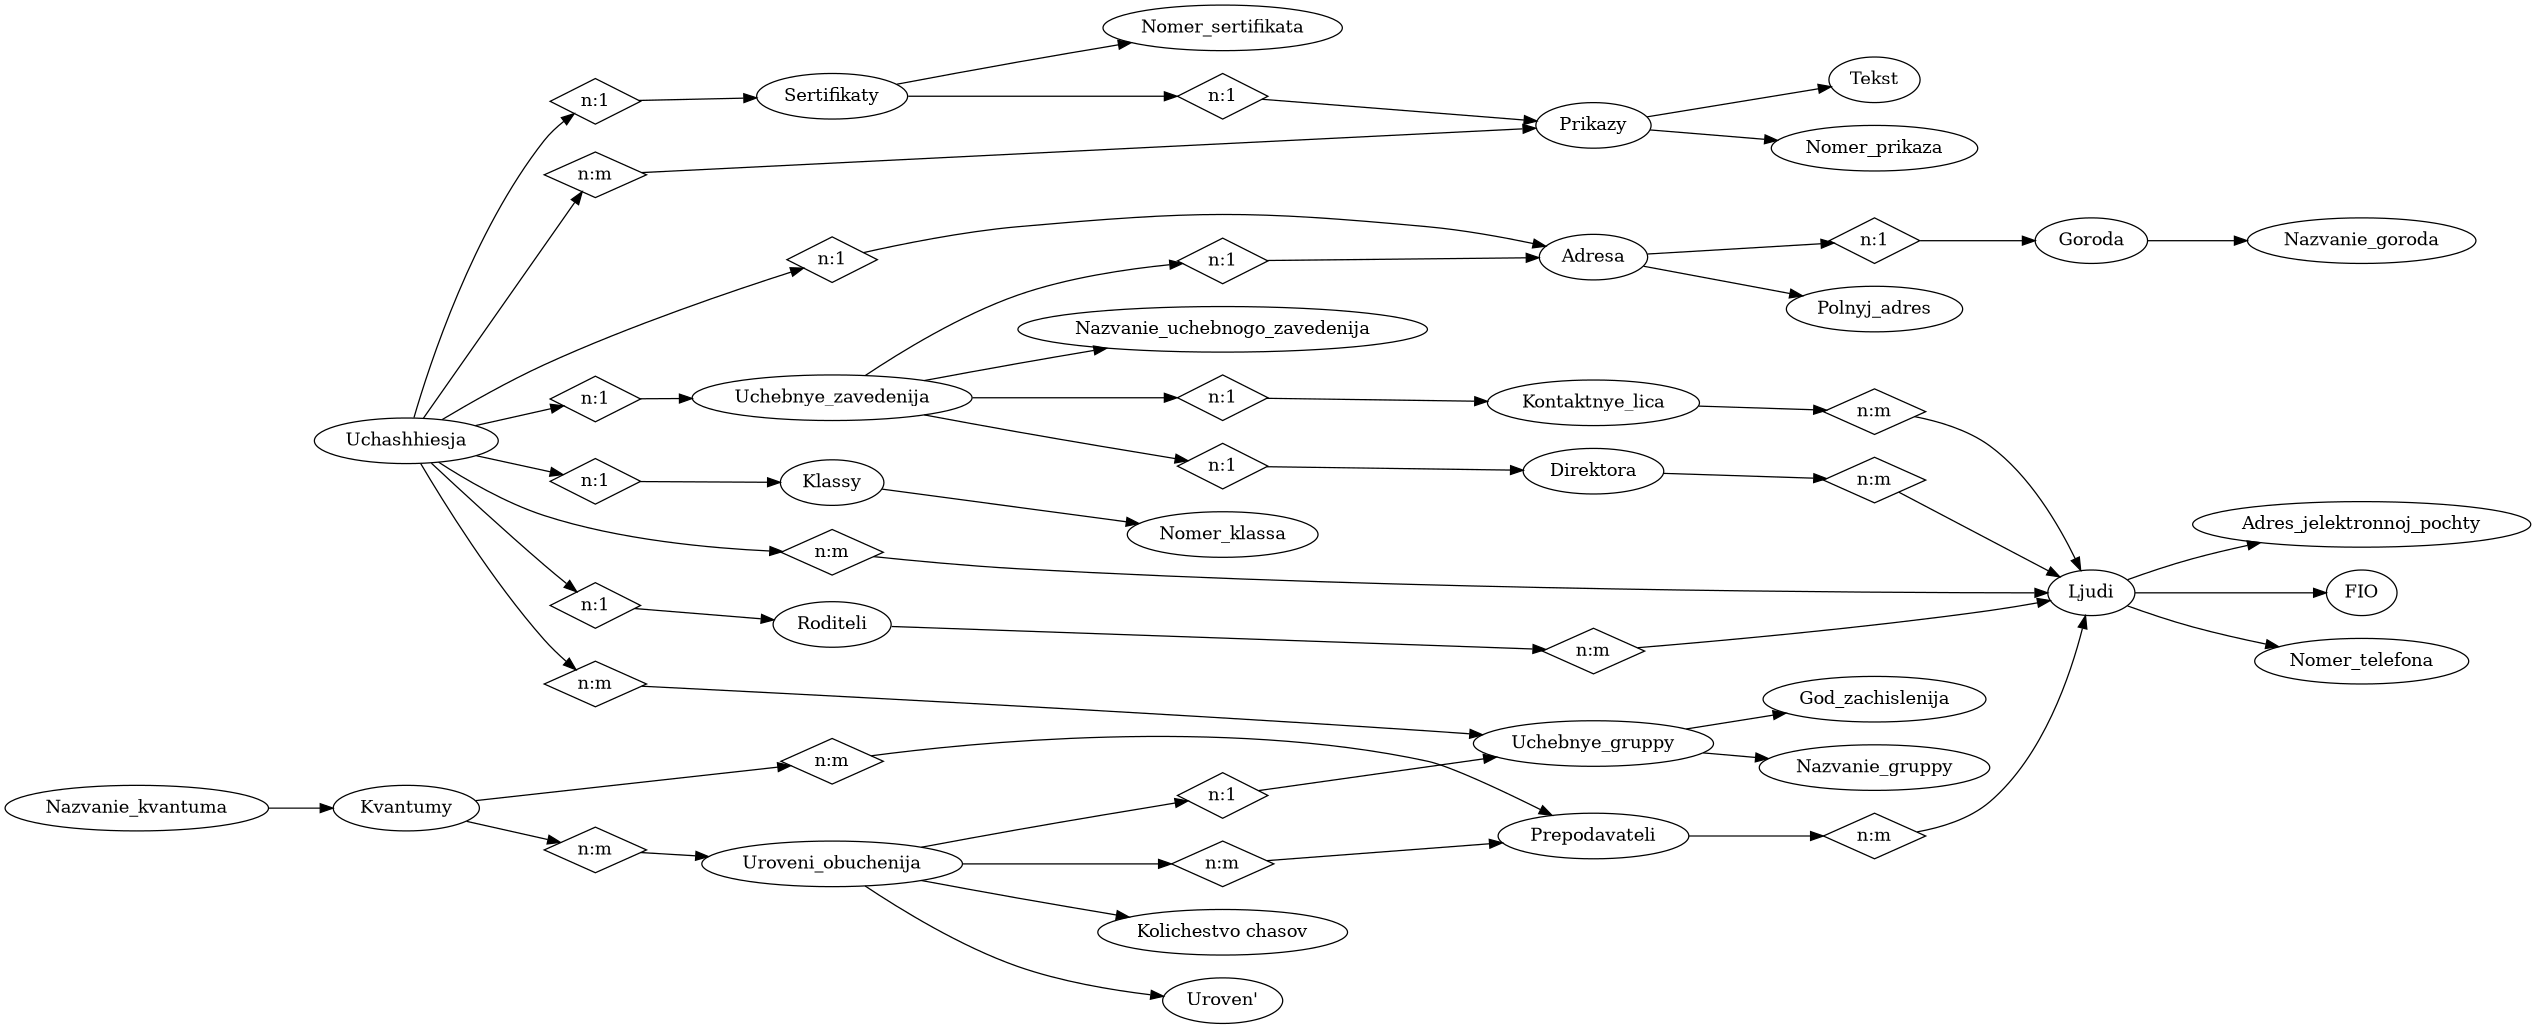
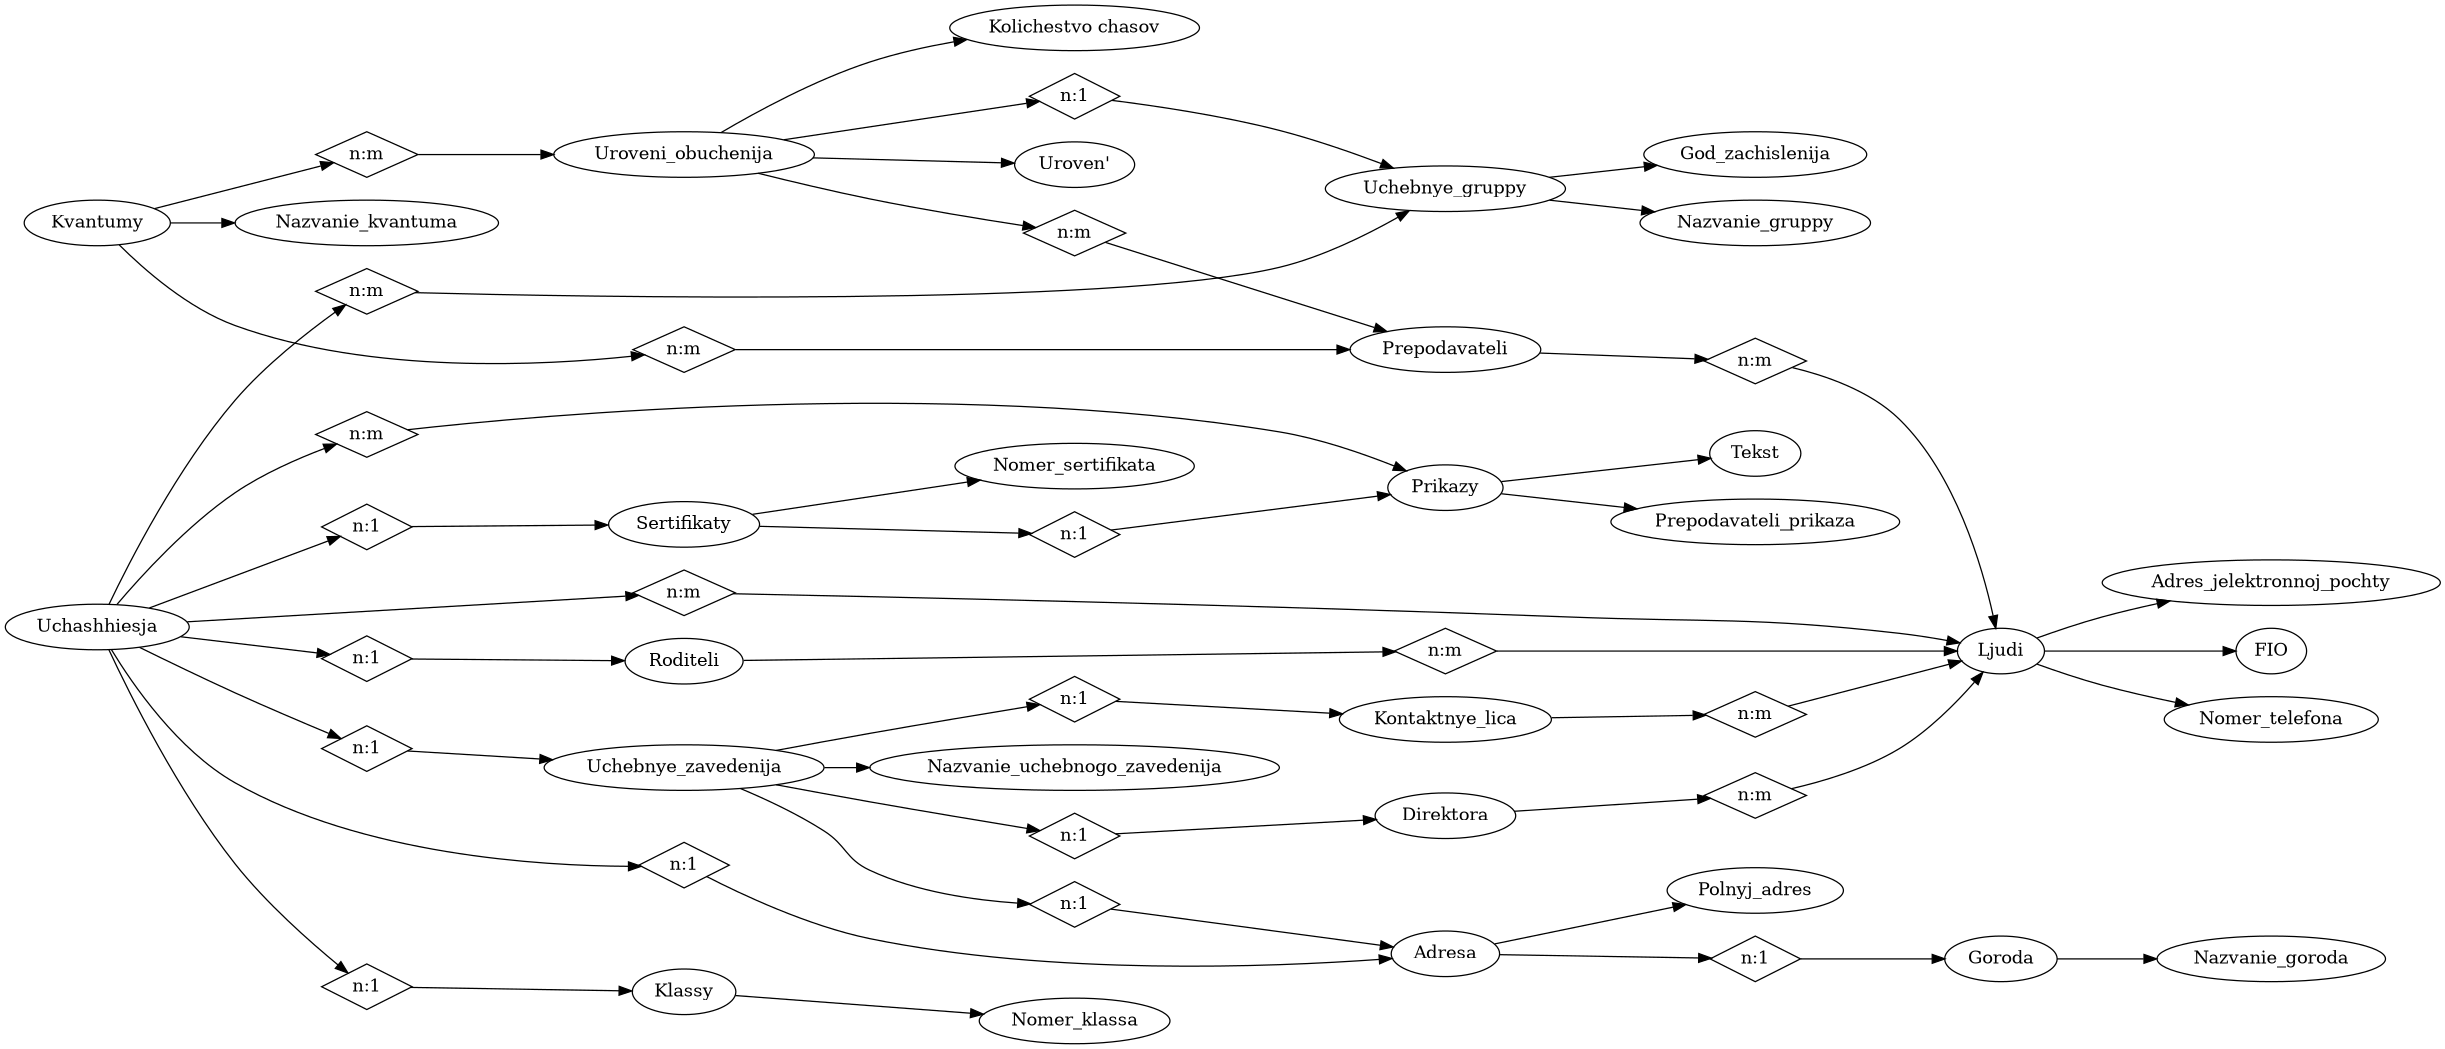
(1875, 148) -> (1755, 522)
(294, 808) -> (196, 223)
